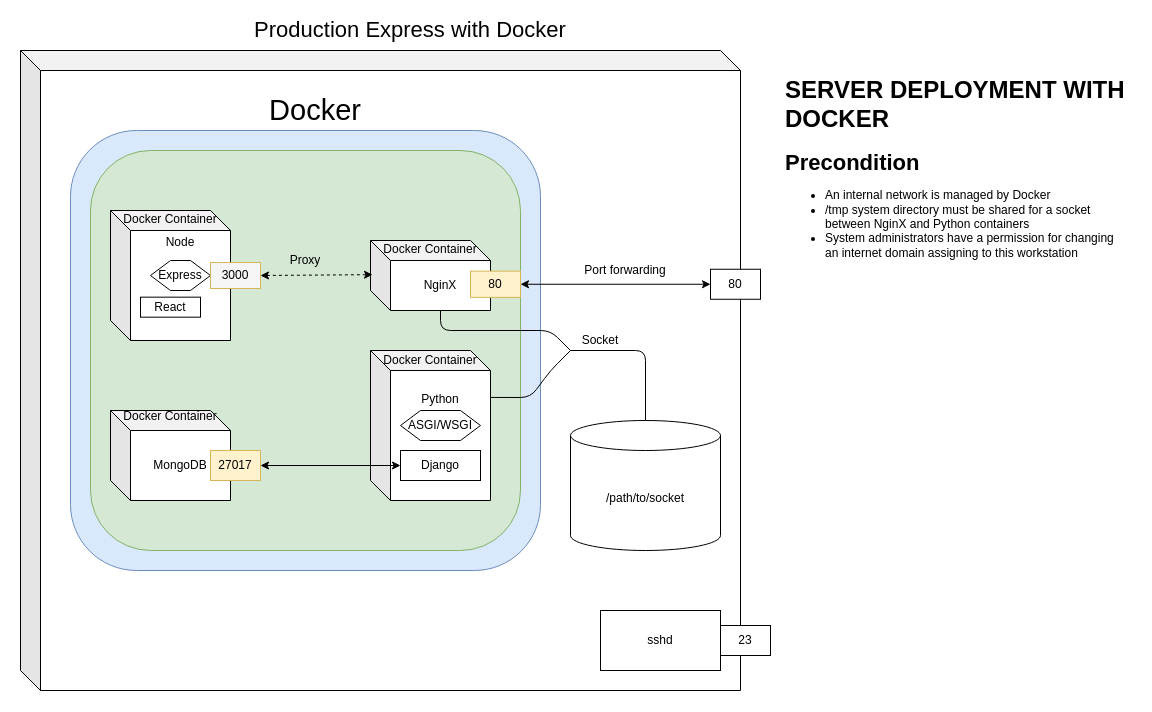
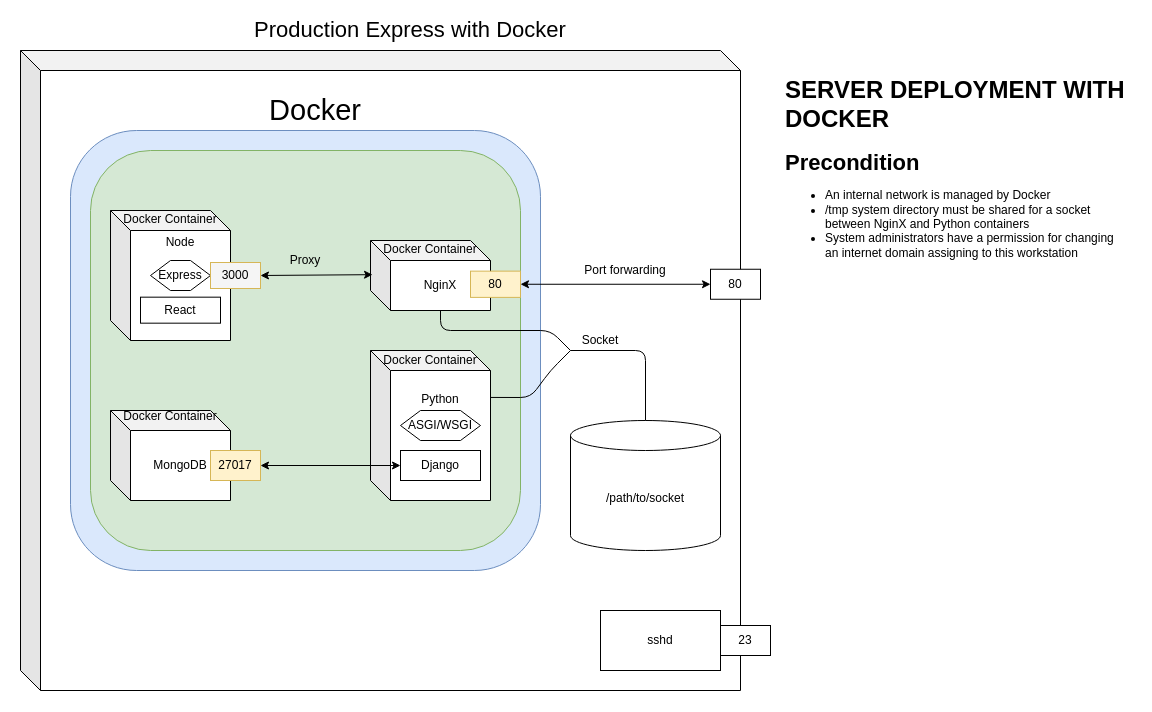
(316, 275) -> (316, 275)
(171, 307) -> (181, 310)
